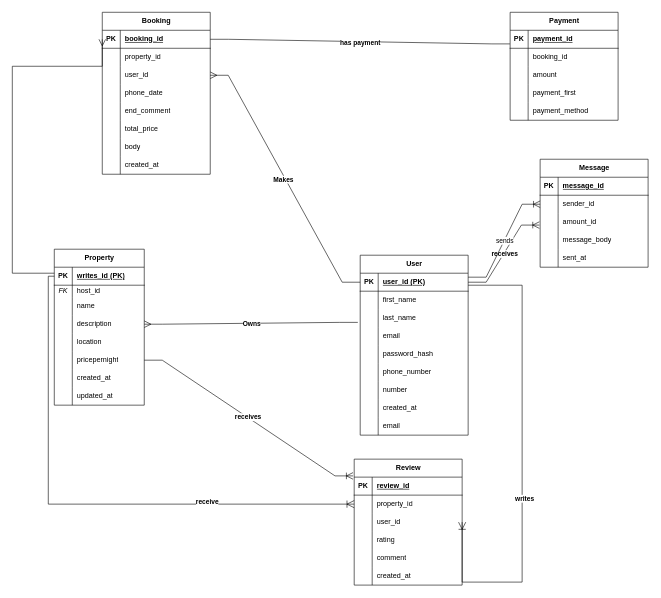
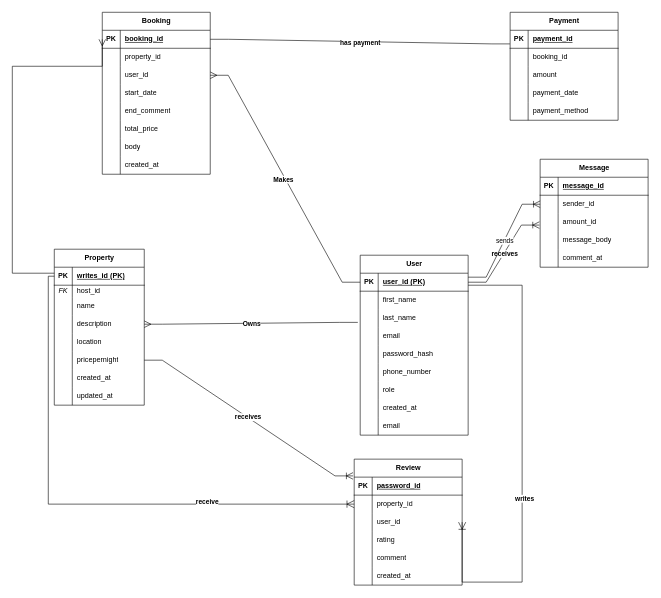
(145, 93) -> (145, 93)
(558, 93) -> (557, 93)
(577, 258) -> (583, 258)
(395, 390) -> (390, 390)
(393, 486) -> (398, 486)
